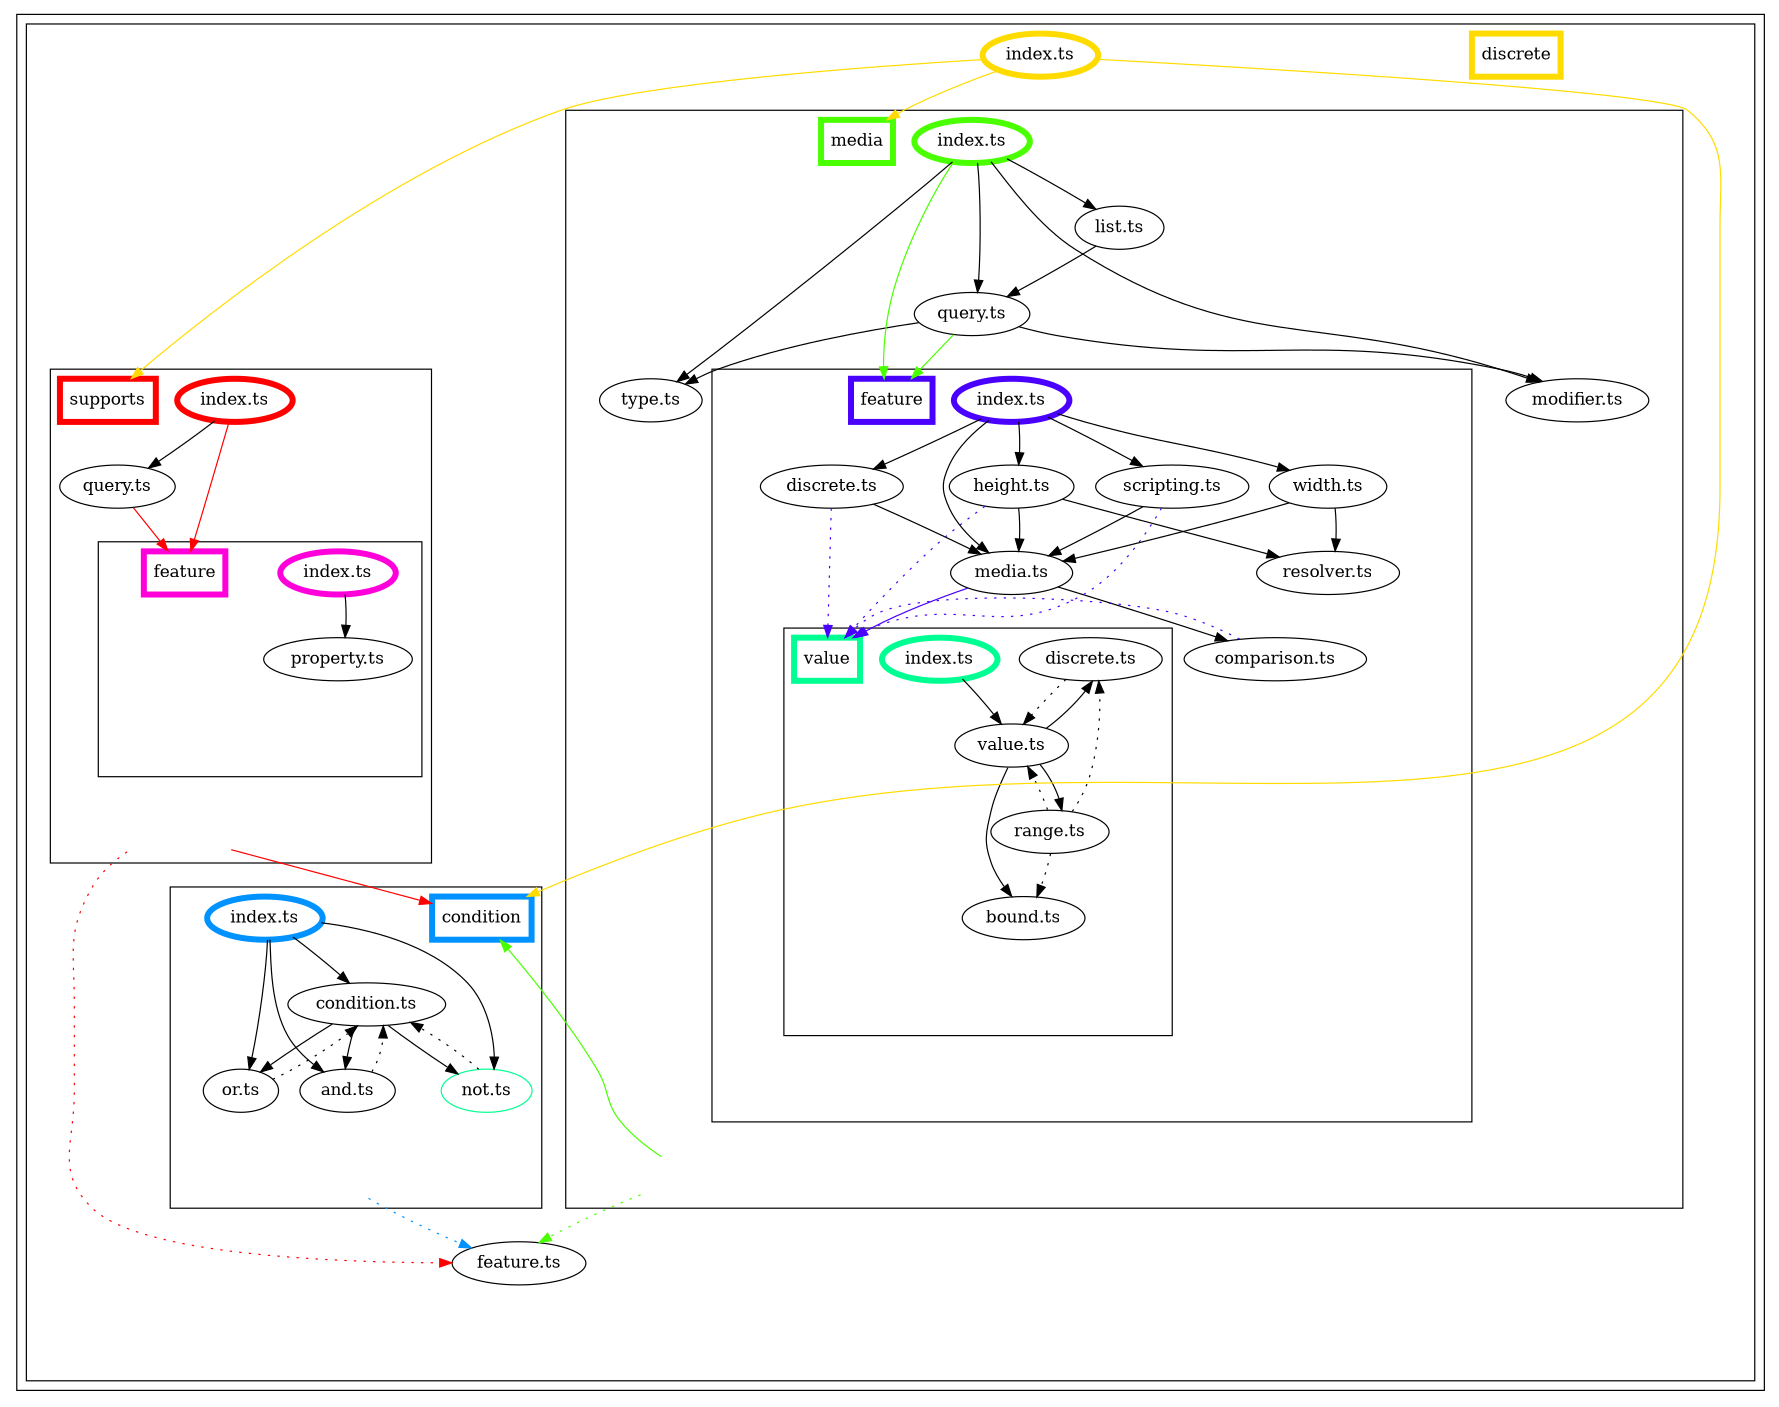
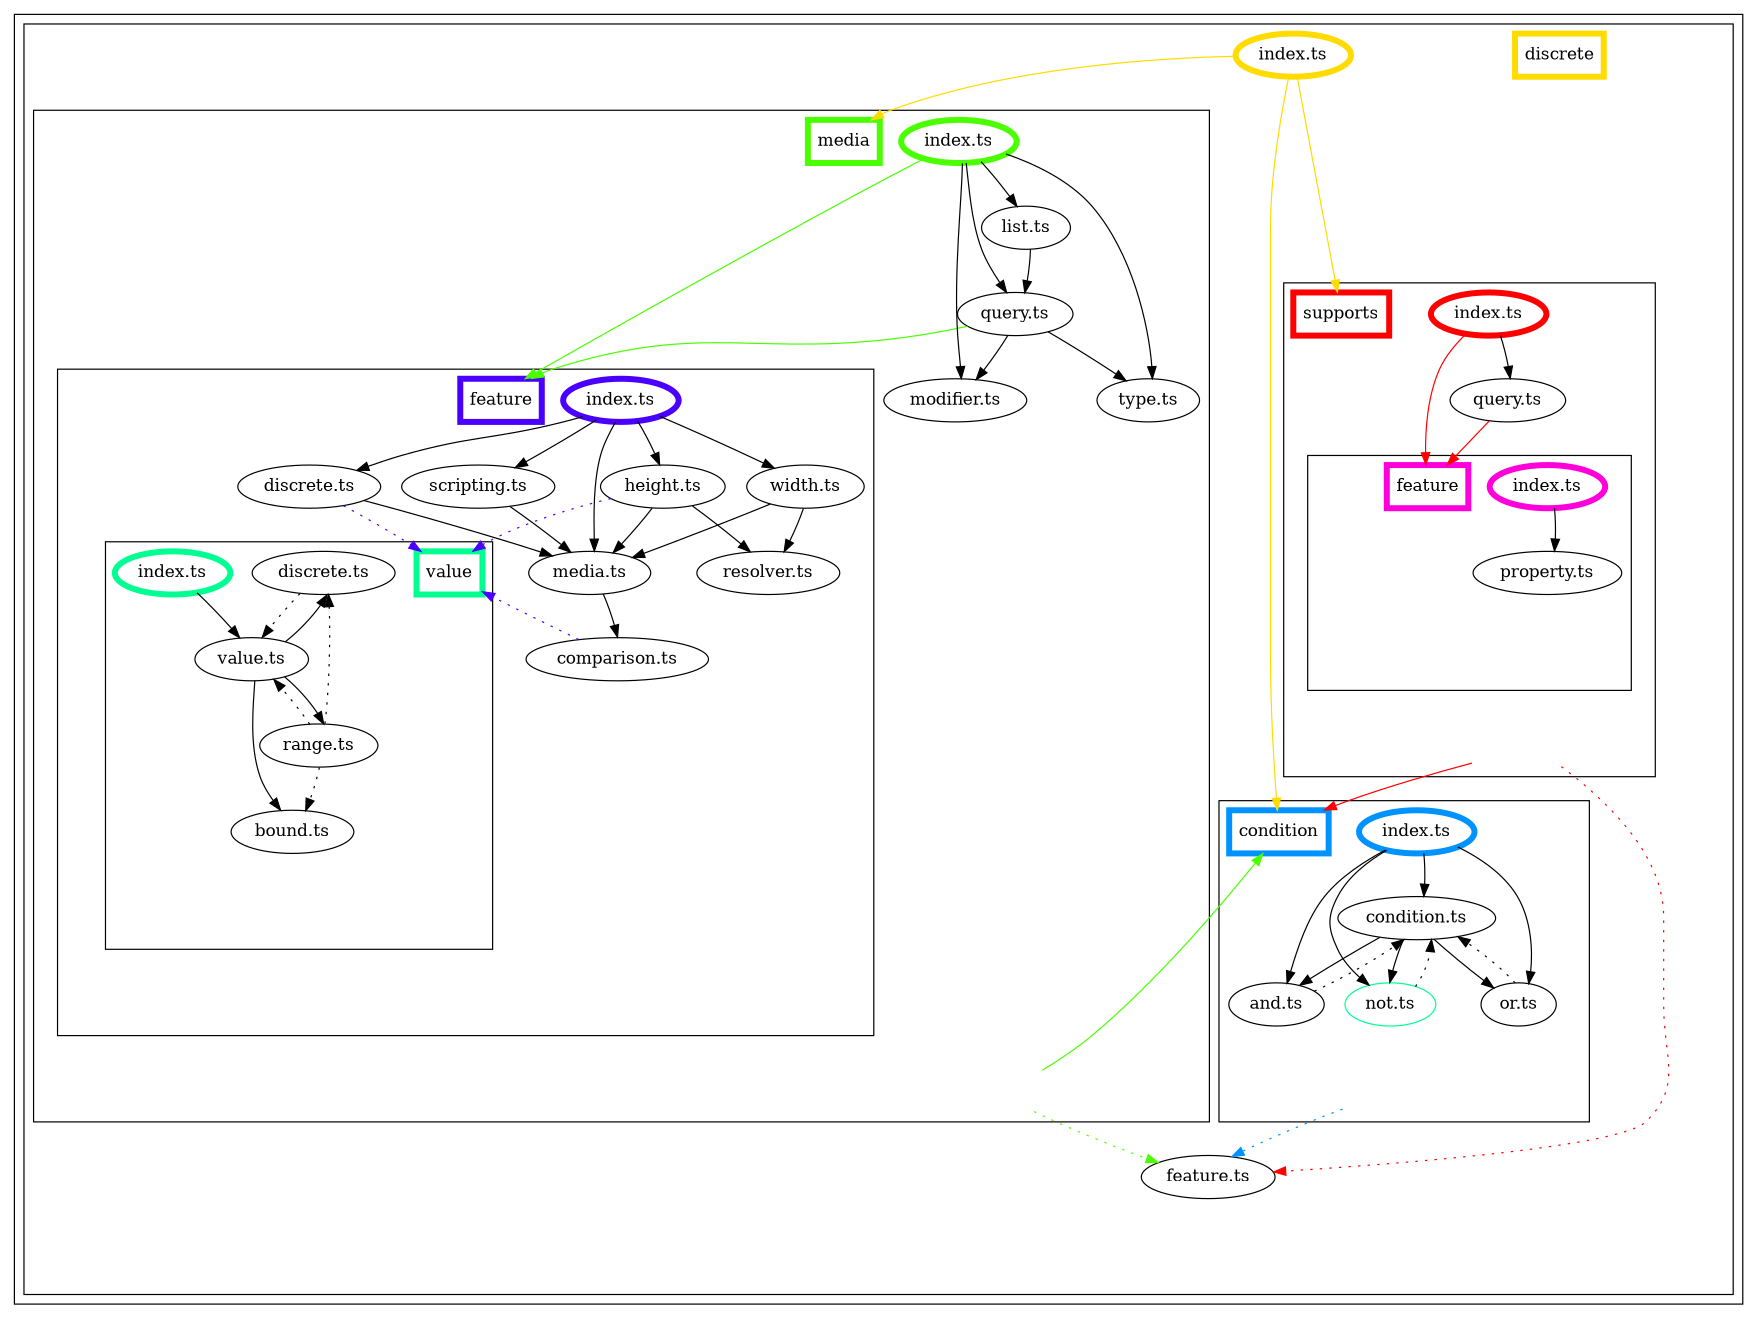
(916, 608) -> none
(1033, 614) -> none
